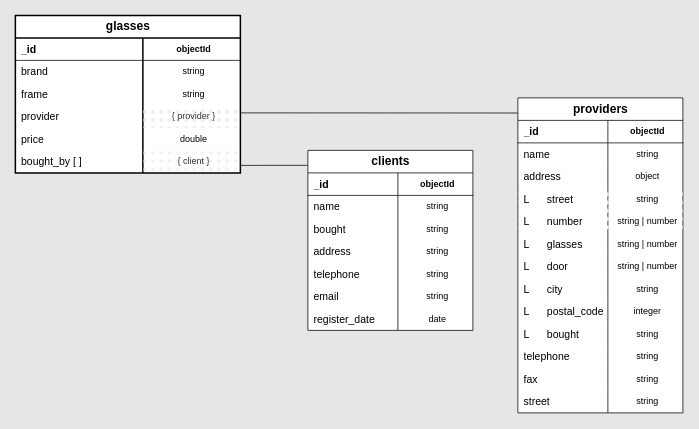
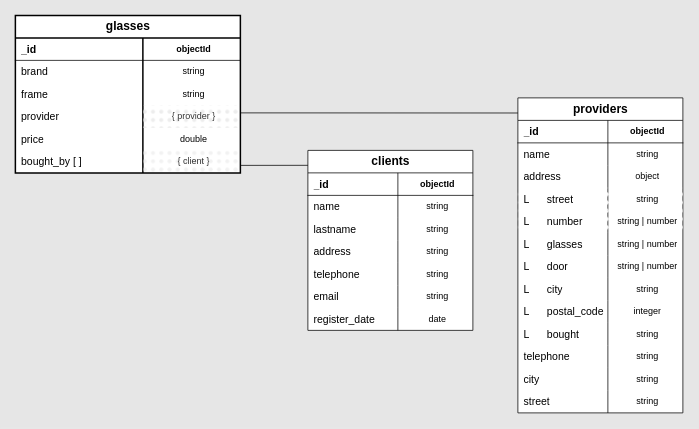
(332, 229) -> (336, 229)
(533, 379) -> (534, 379)
